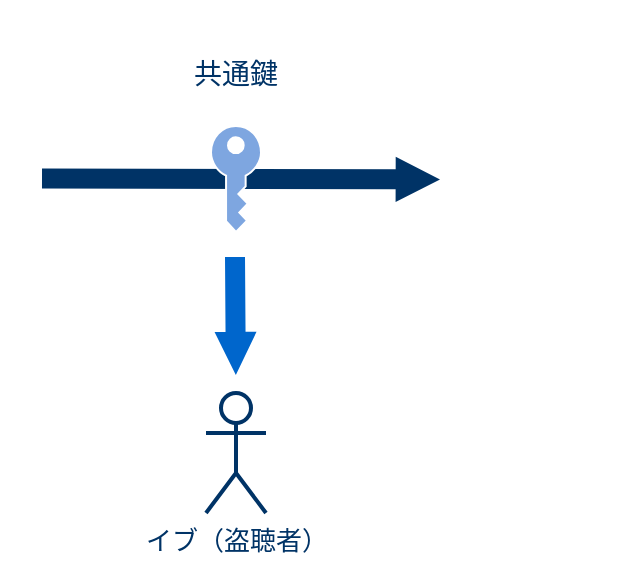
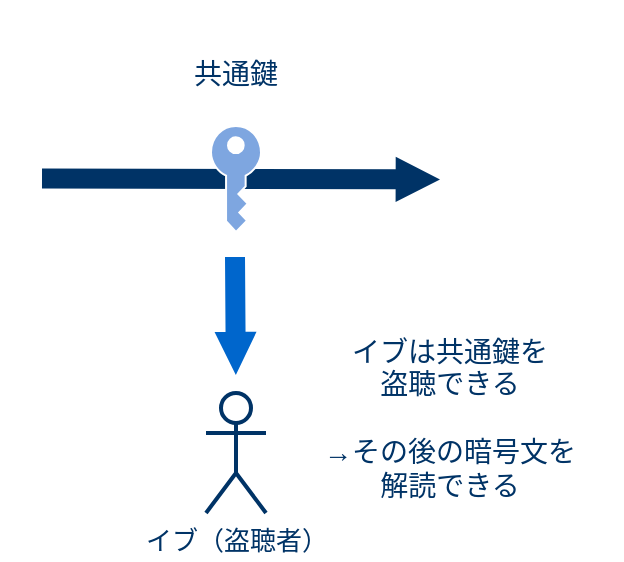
none -> (451, 419)
